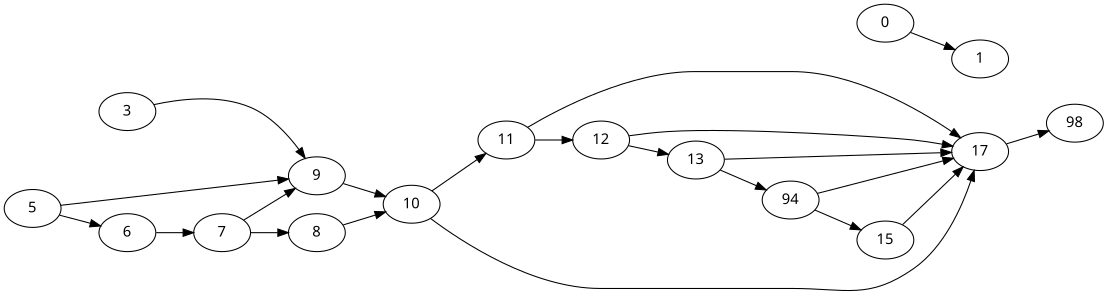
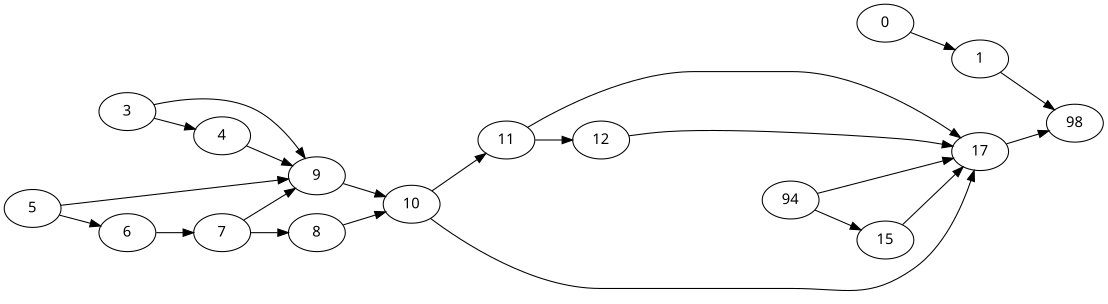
none -> (1023, 88)
none -> (222, 136)
(696, 160) -> none
